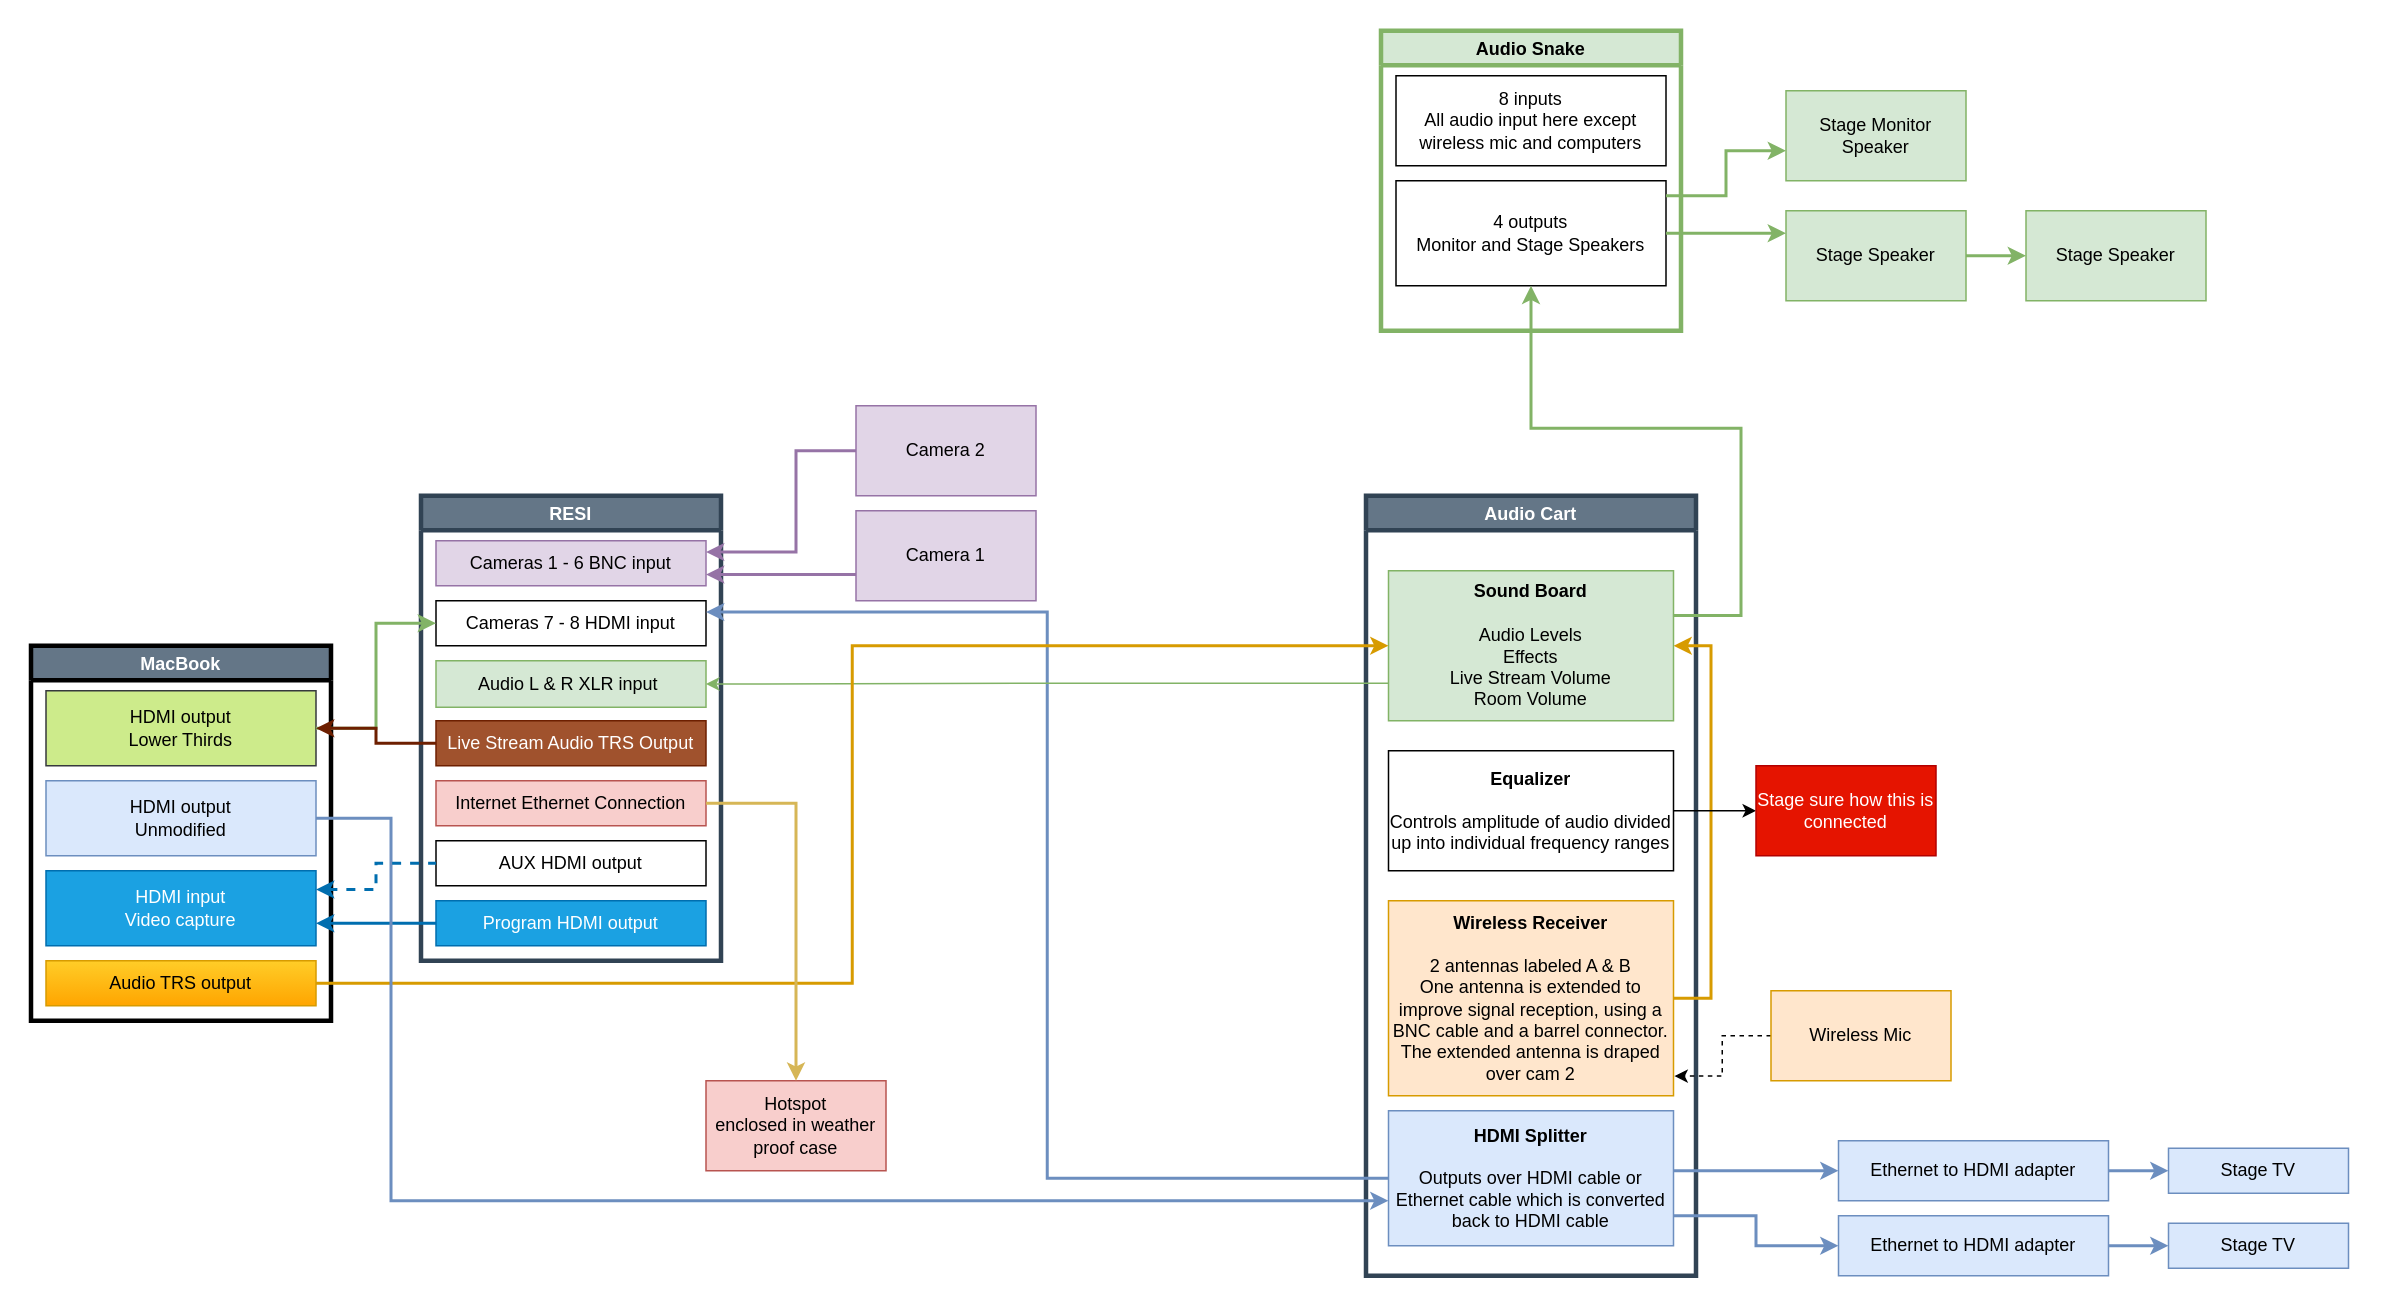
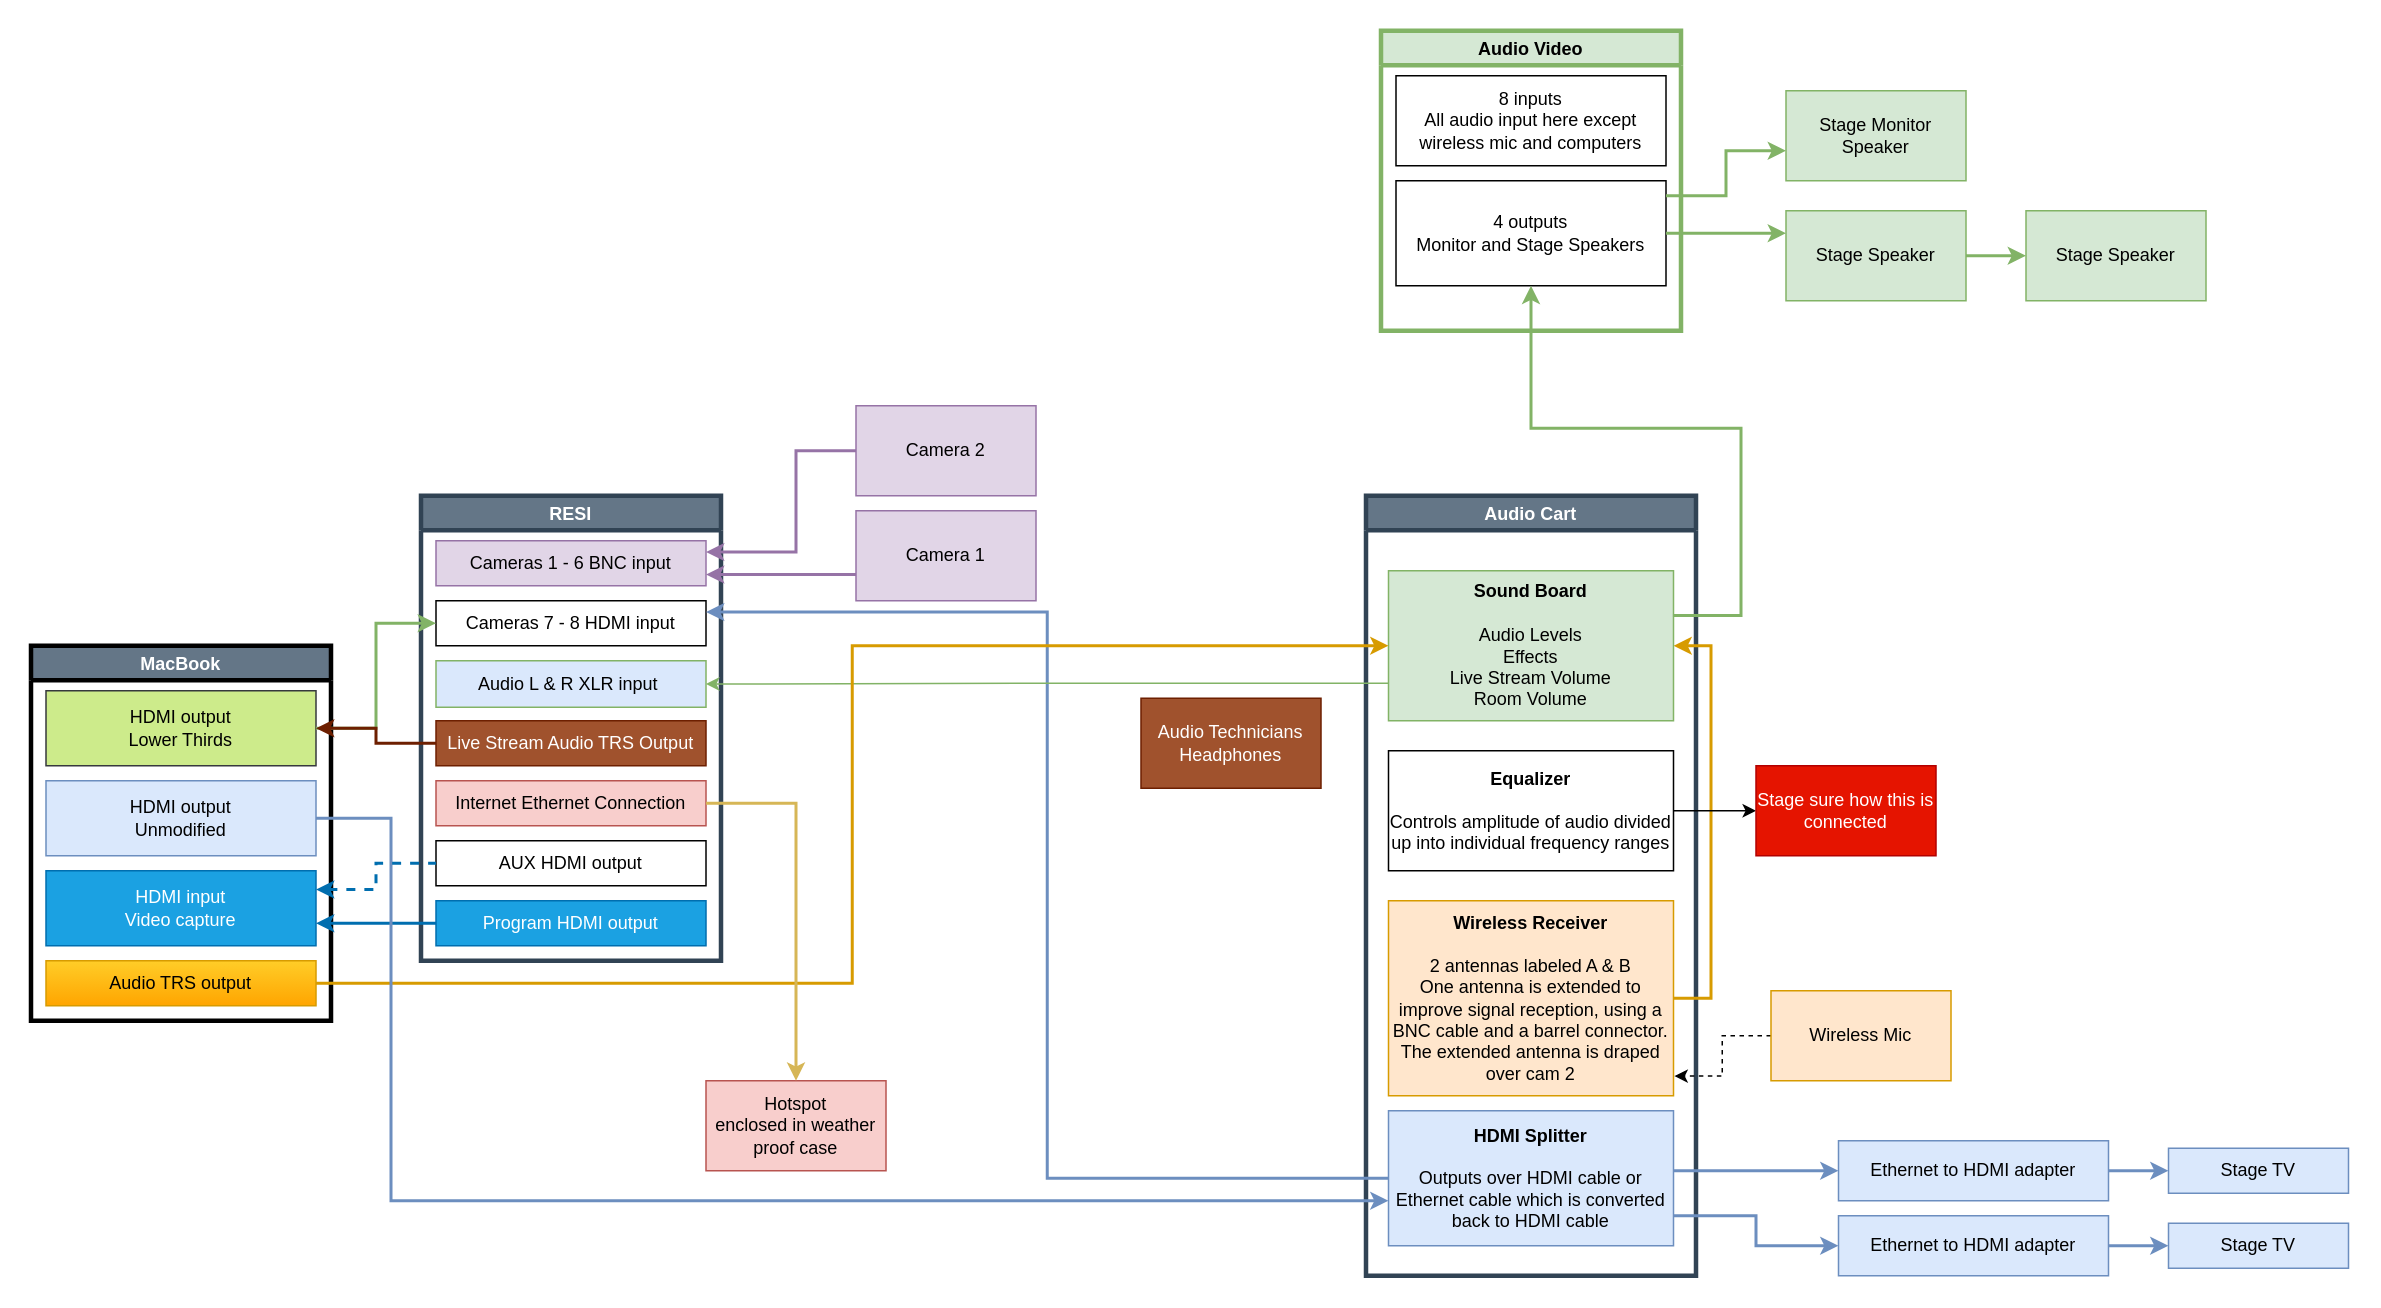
(1530, 49) -> (1530, 49)
(571, 684) -> (571, 684)
none -> (1231, 743)
